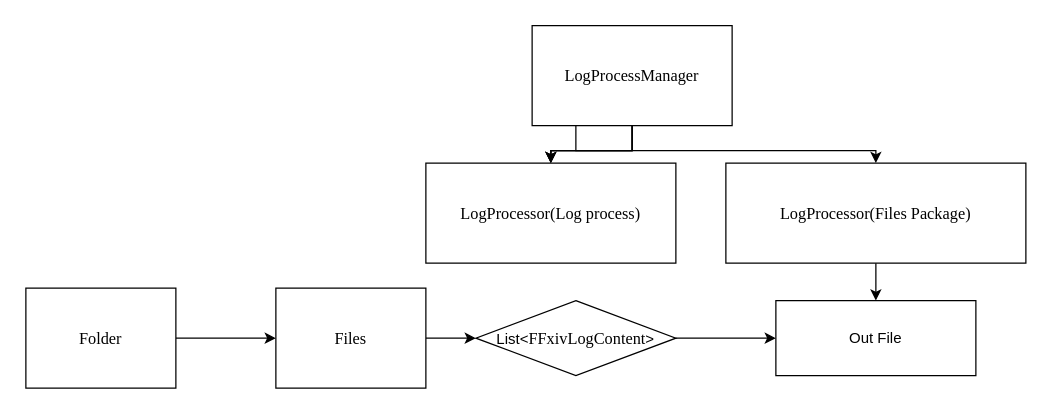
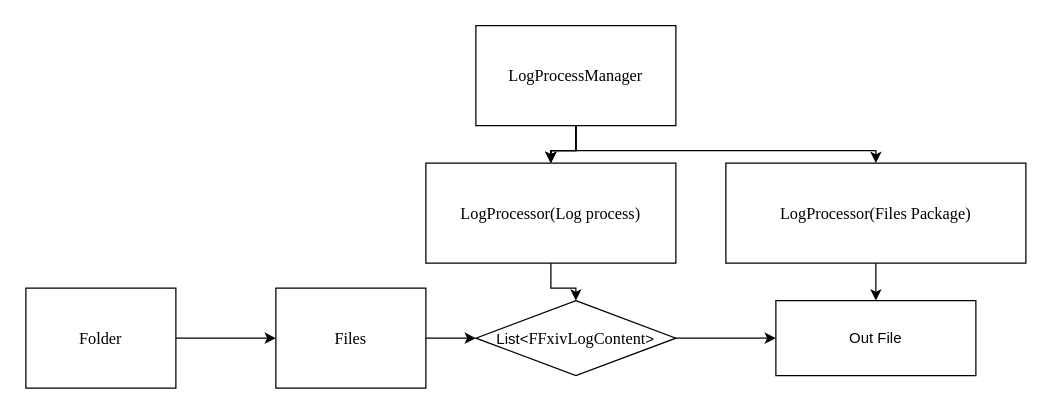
(632, 76) -> (576, 76)
none -> (553, 288)
